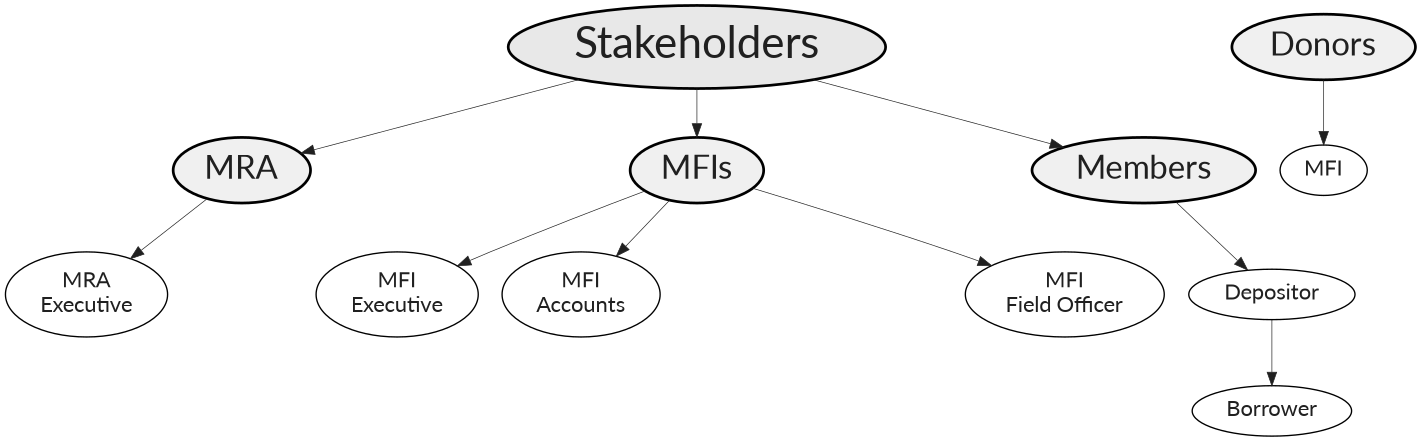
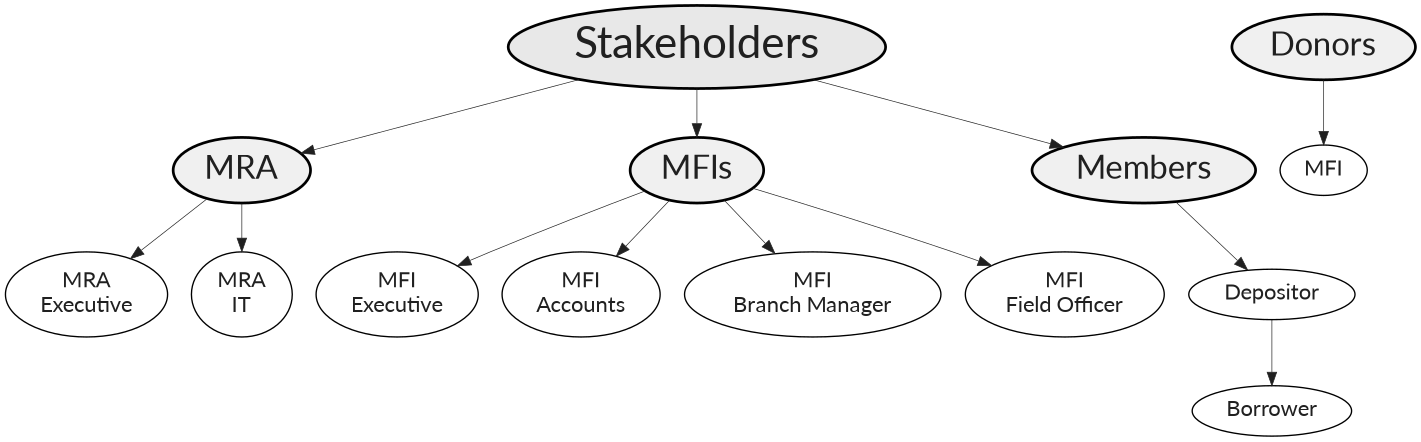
none -> (242, 294)
none -> (813, 294)
